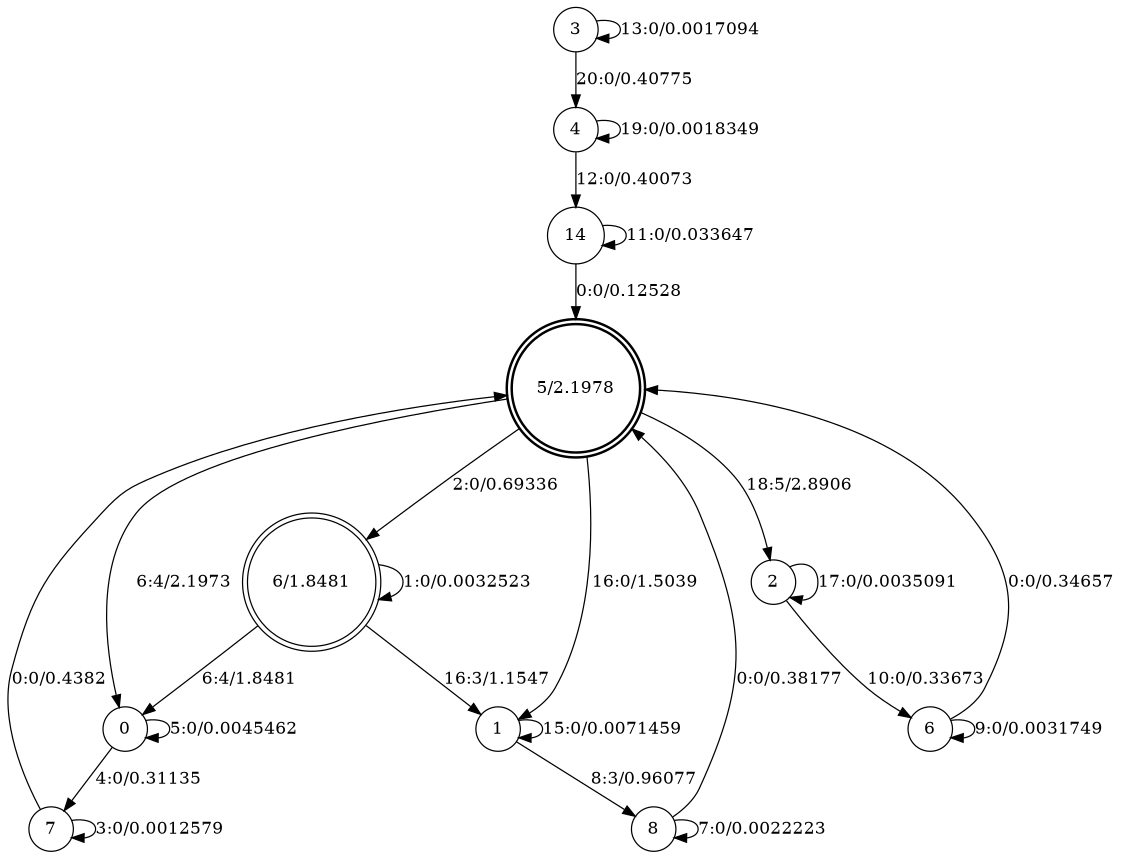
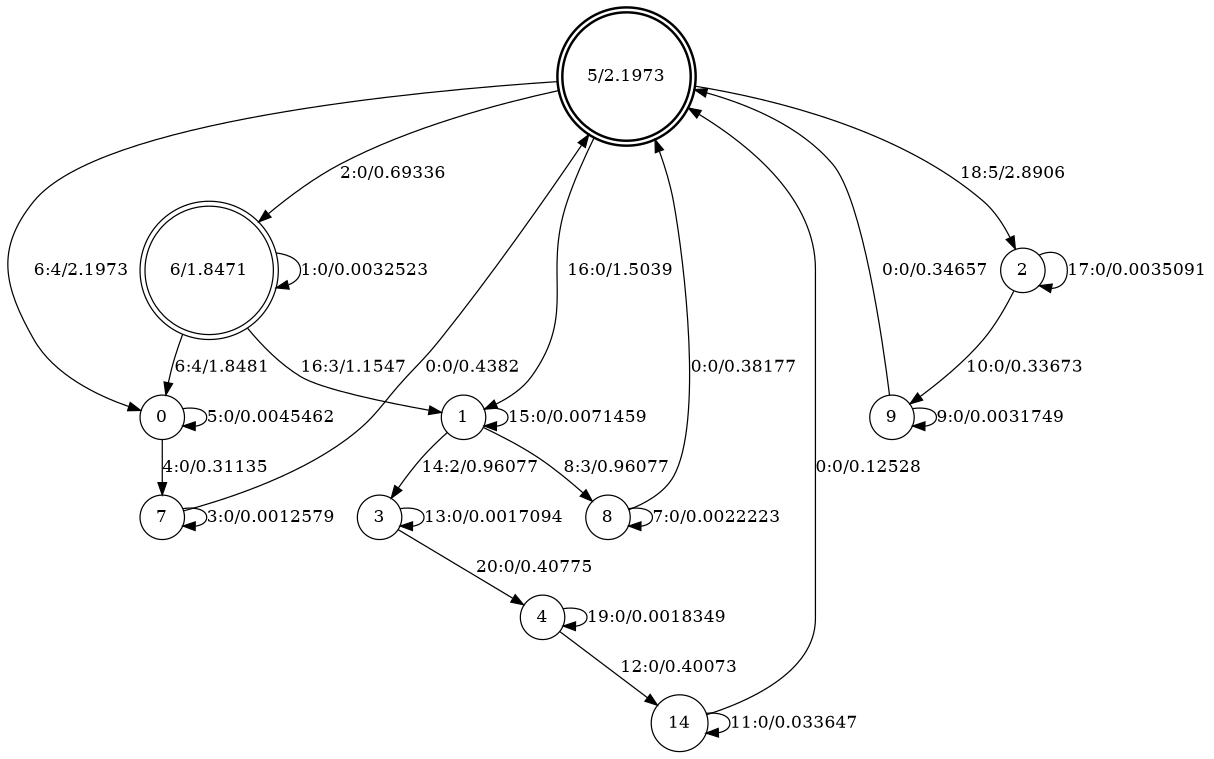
(576, 388) -> (627, 77)
none -> (421, 459)
(312, 582) -> (209, 270)
(930, 729) -> (892, 417)
